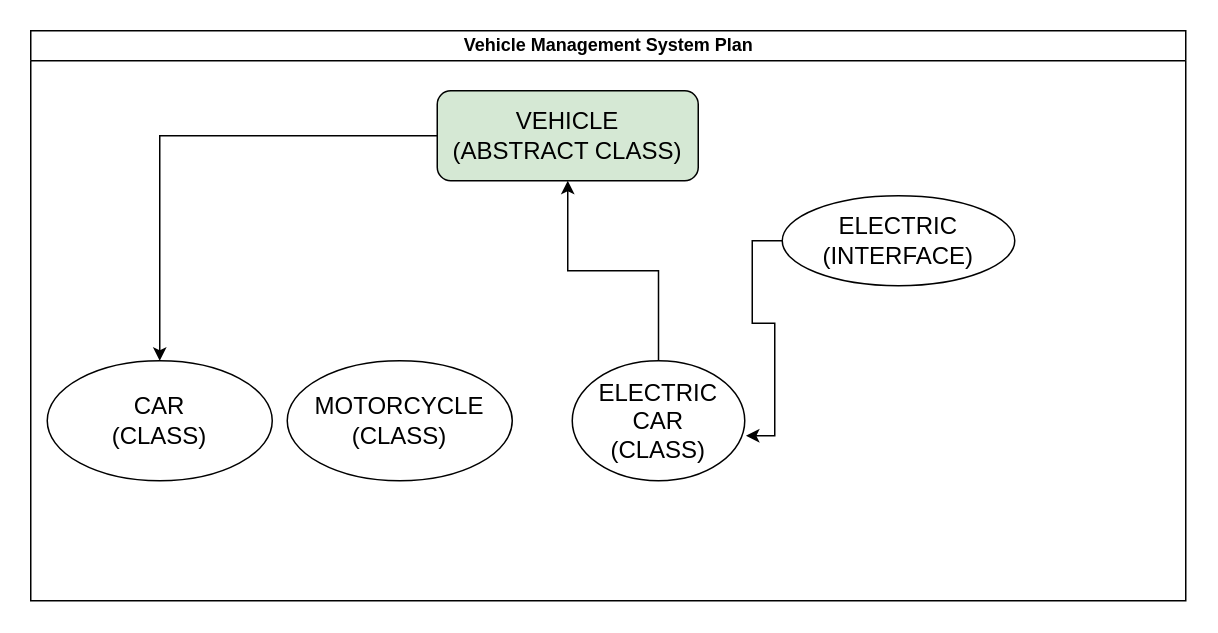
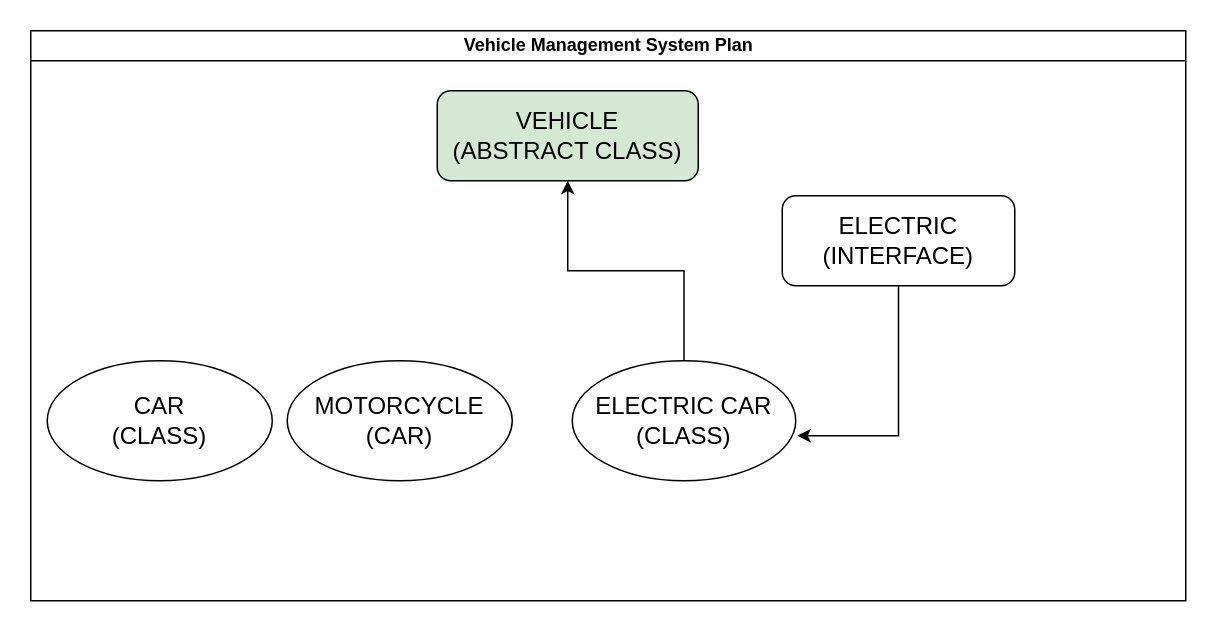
(191, 136) -> none
(899, 241) -> (899, 241)
(400, 421) -> (400, 421)
(659, 421) -> (684, 421)
